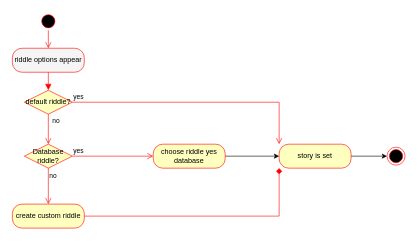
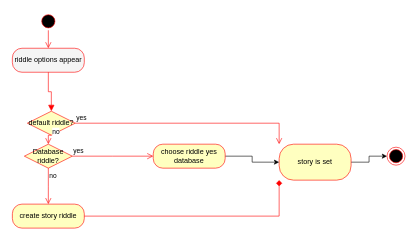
(48, 102) -> (51, 123)
(315, 156) -> (315, 162)
(48, 216) -> (48, 216)
